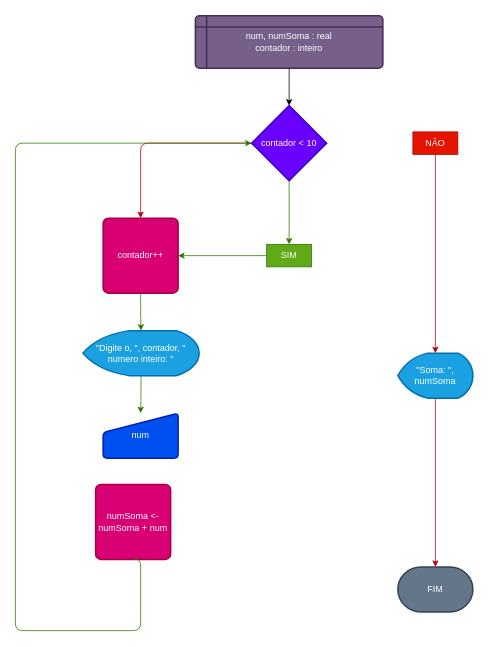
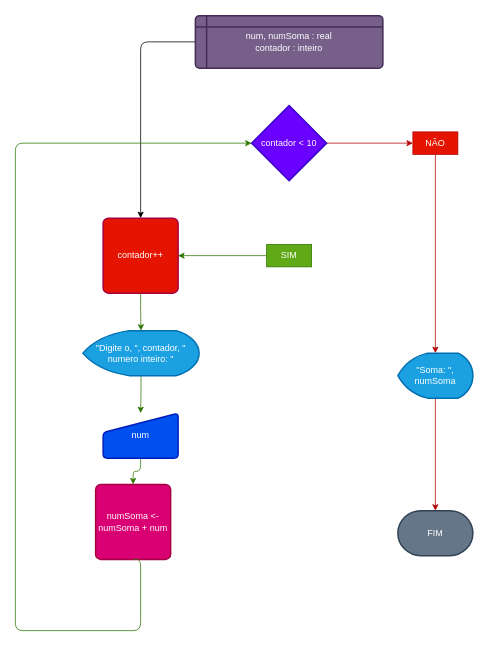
(289, 99) -> (141, 65)
(143, 144) -> (406, 143)
(289, 237) -> none
(141, 255) -> (141, 255)
none -> (138, 471)
(435, 589) -> (435, 533)
